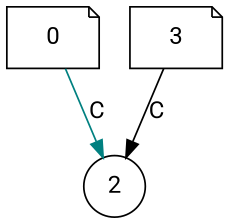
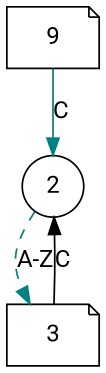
(53, 38) -> (53, 38)
none -> (17, 249)
